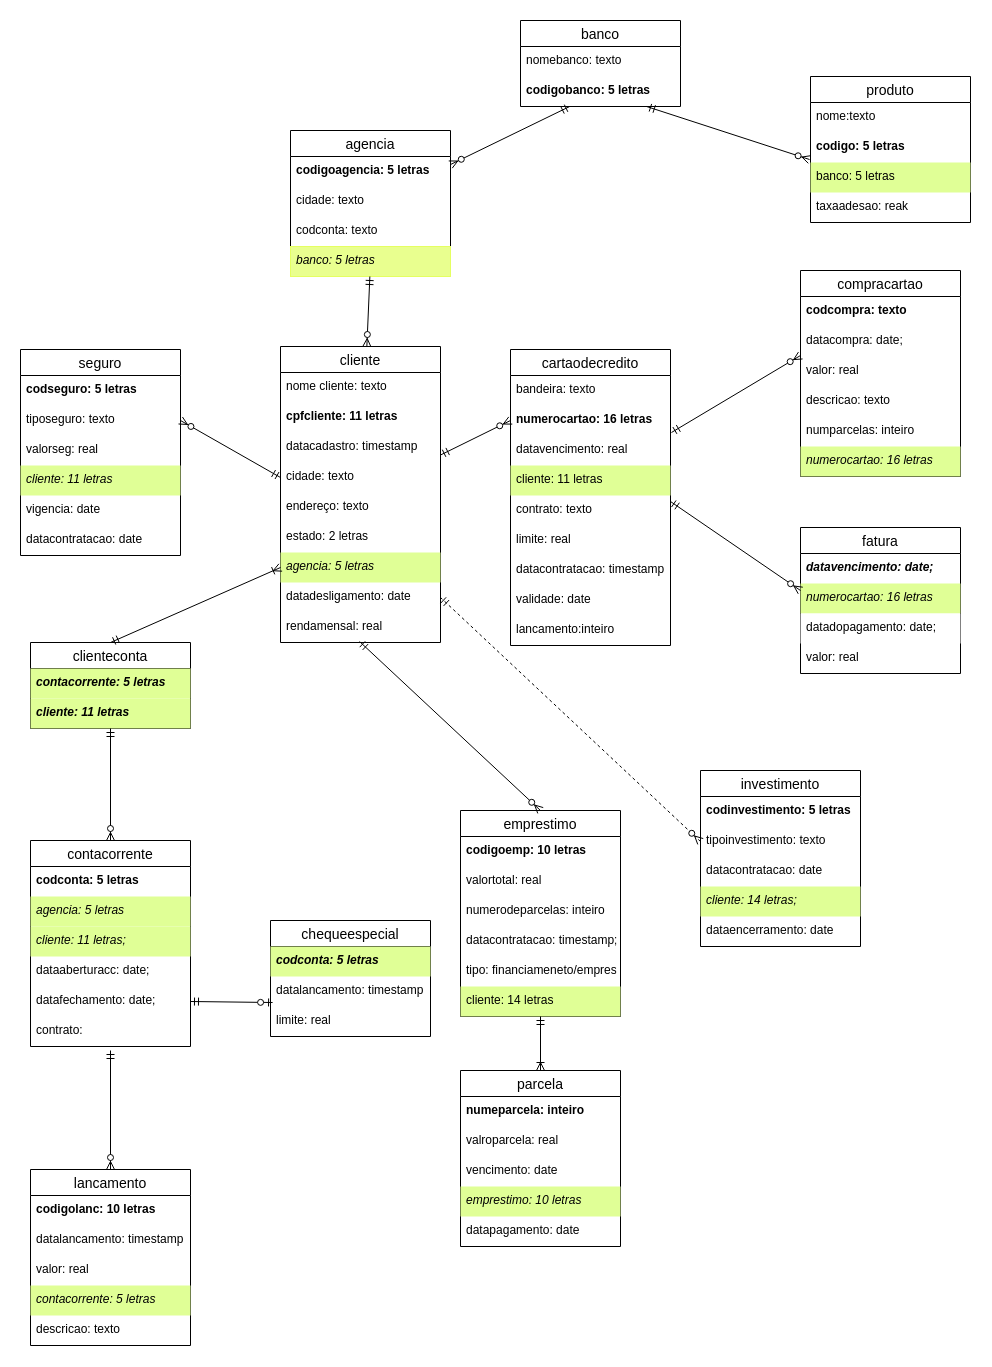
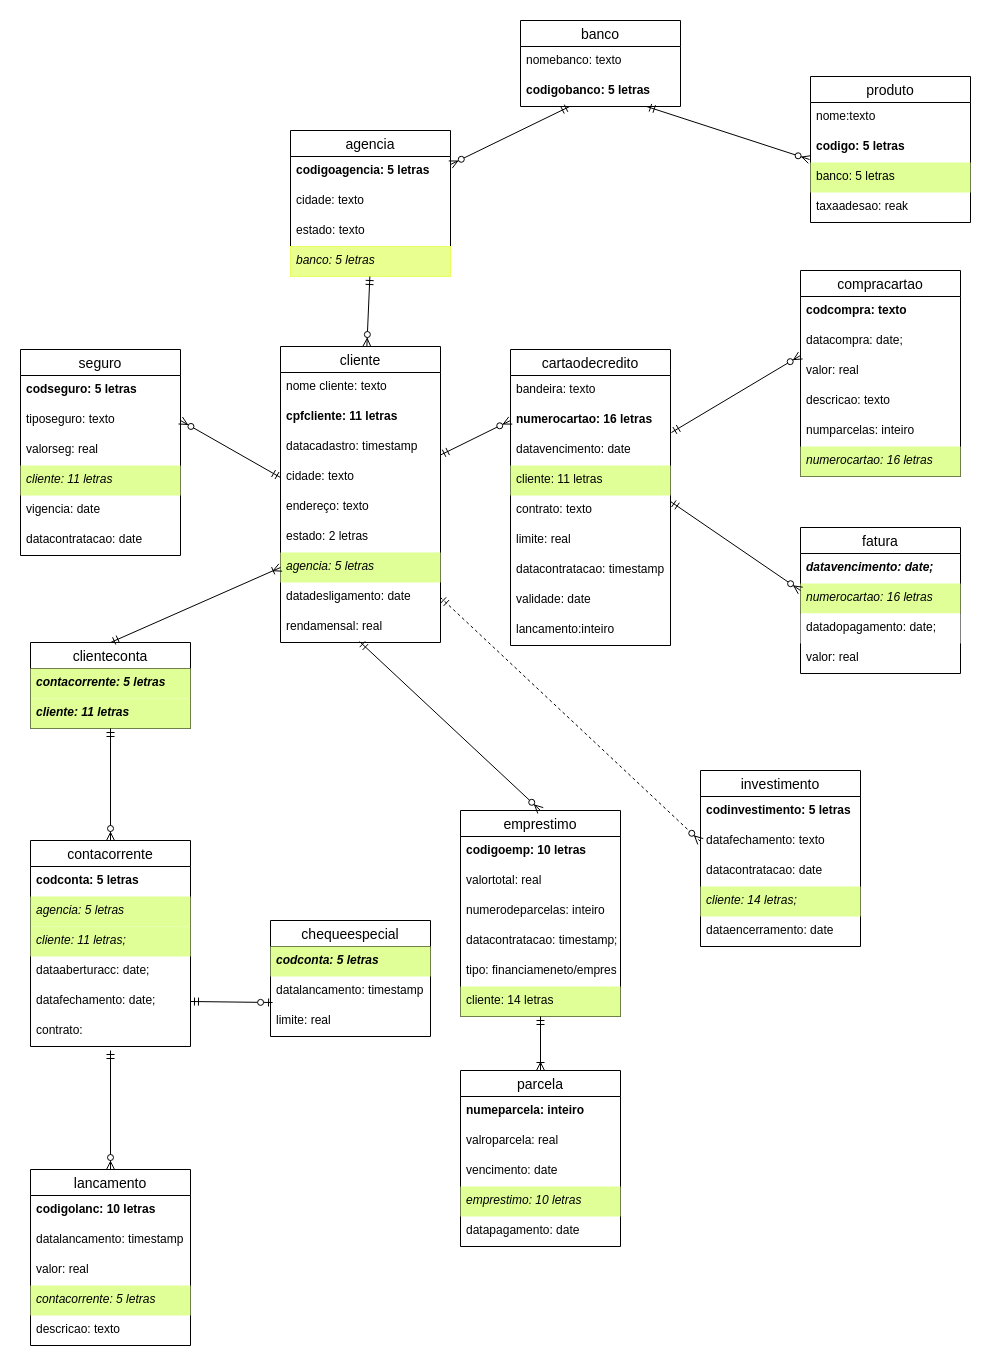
(343, 230) -> (337, 230)
(577, 449) -> (579, 449)
(775, 840) -> (773, 840)
